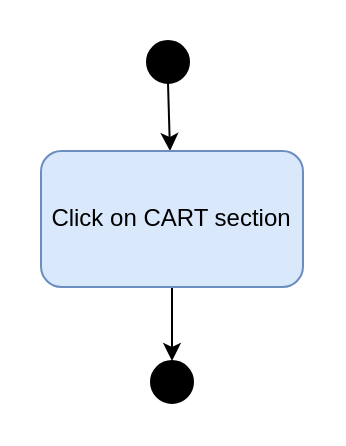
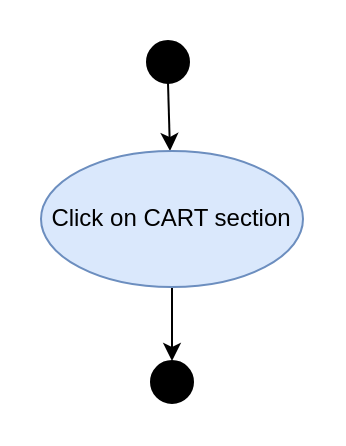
(172, 219) -> (172, 219)
